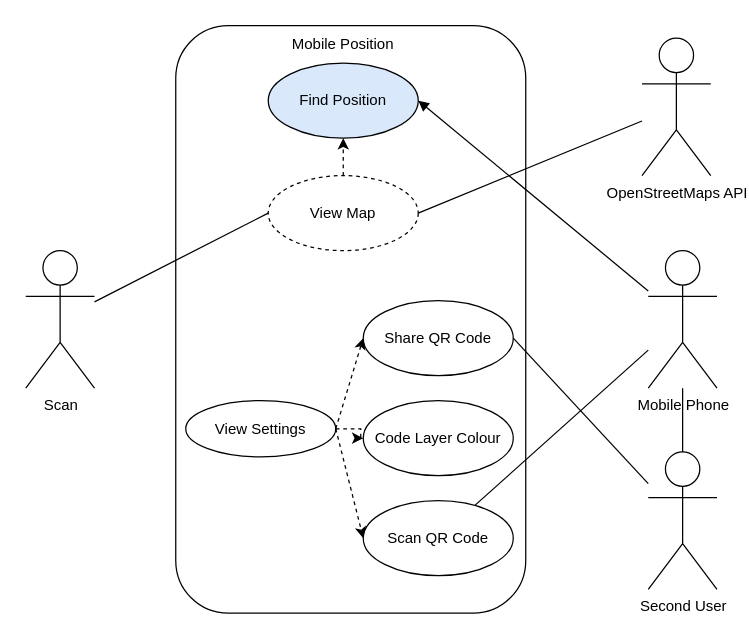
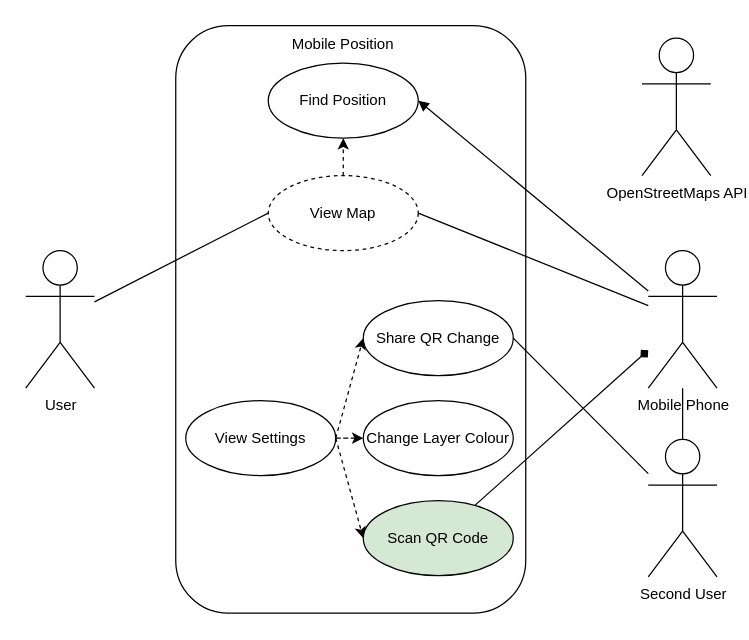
(343, 101) -> (343, 101)
(530, 167) -> (533, 259)
(438, 338) -> (438, 338)
(644, 354) -> (640, 357)
(61, 406) -> (61, 406)
(261, 429) -> (261, 438)
(438, 438) -> (438, 438)
(683, 521) -> (683, 508)
(438, 538) -> (438, 538)
